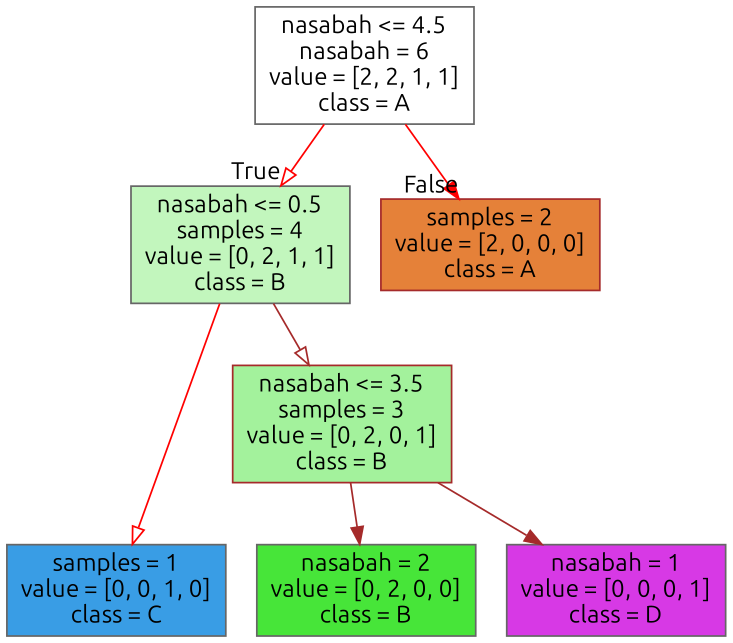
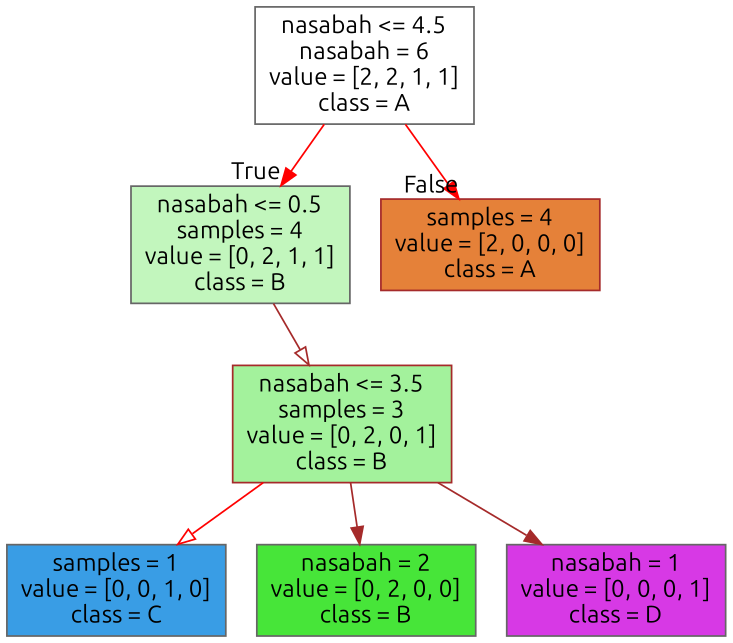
(308, 148) -> (308, 148)
(490, 245) -> (490, 245)
(179, 416) -> (228, 508)
